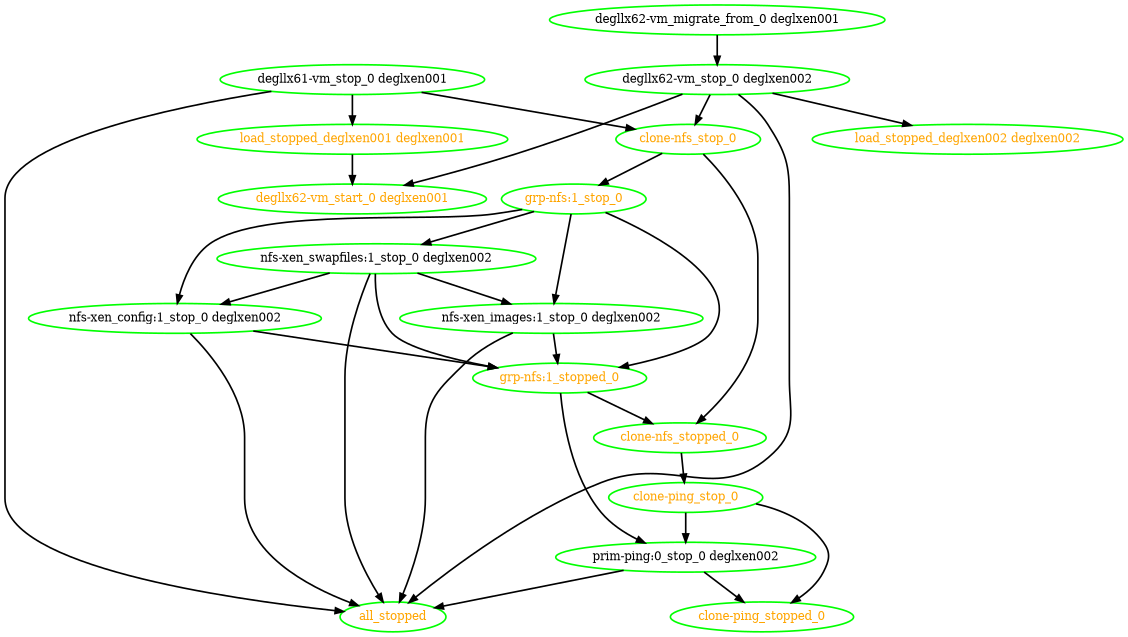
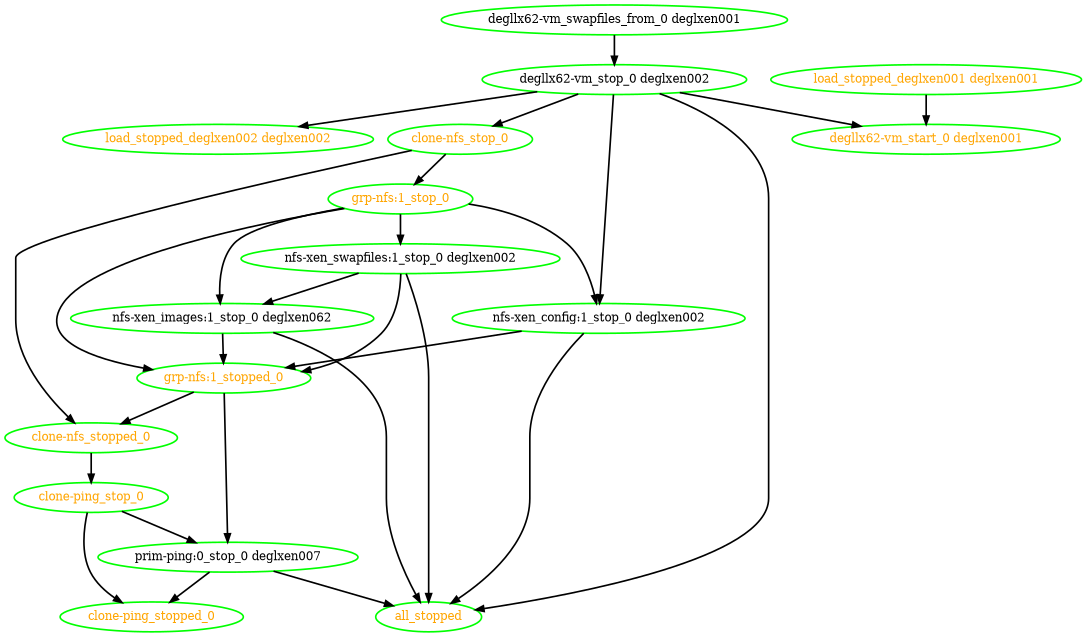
(717, 20) -> (614, 20)
(352, 80) -> none
(280, 287) -> (607, 195)
(551, 318) -> (222, 318)
(686, 557) -> (228, 557)
